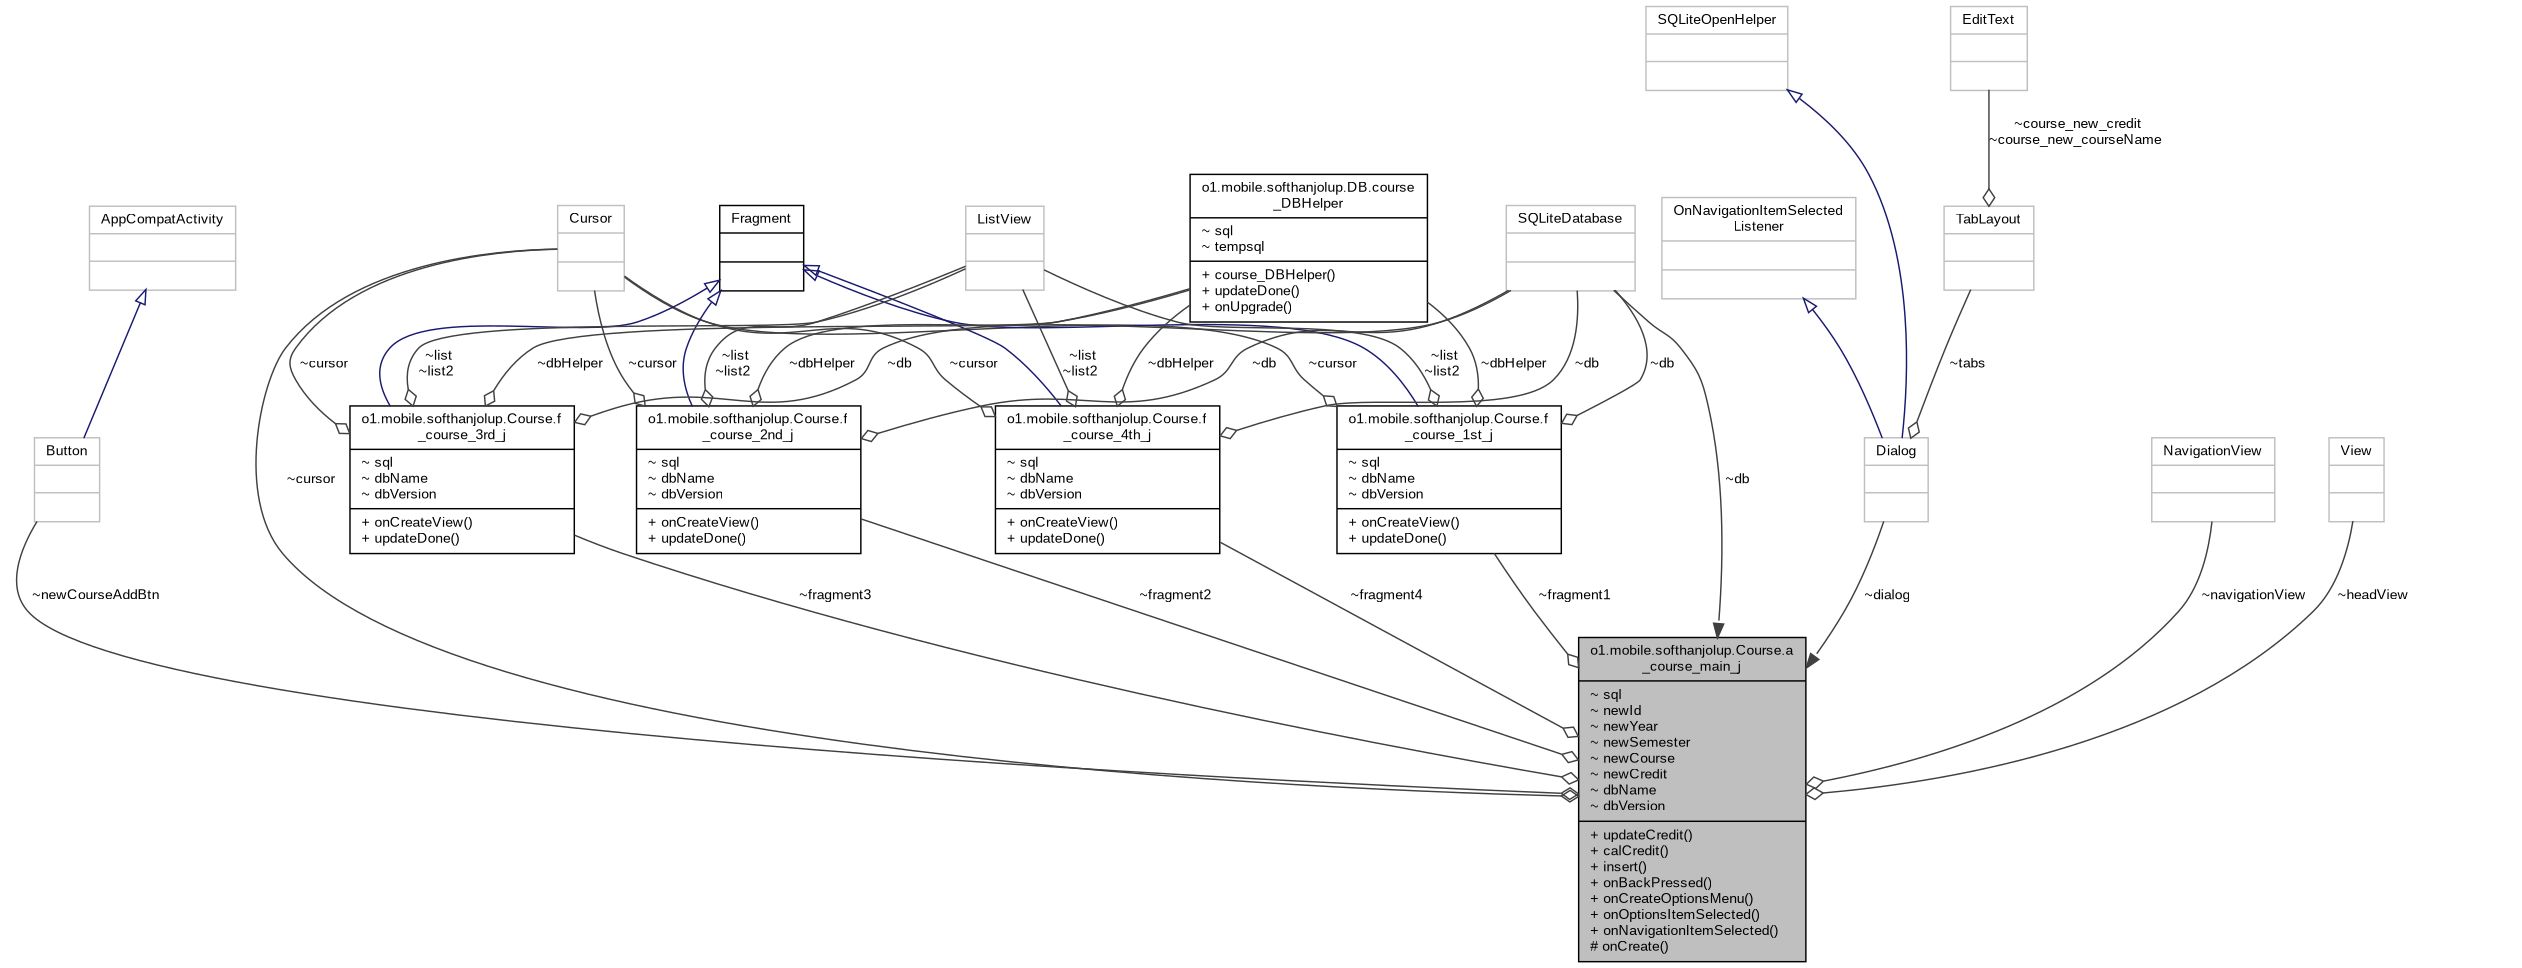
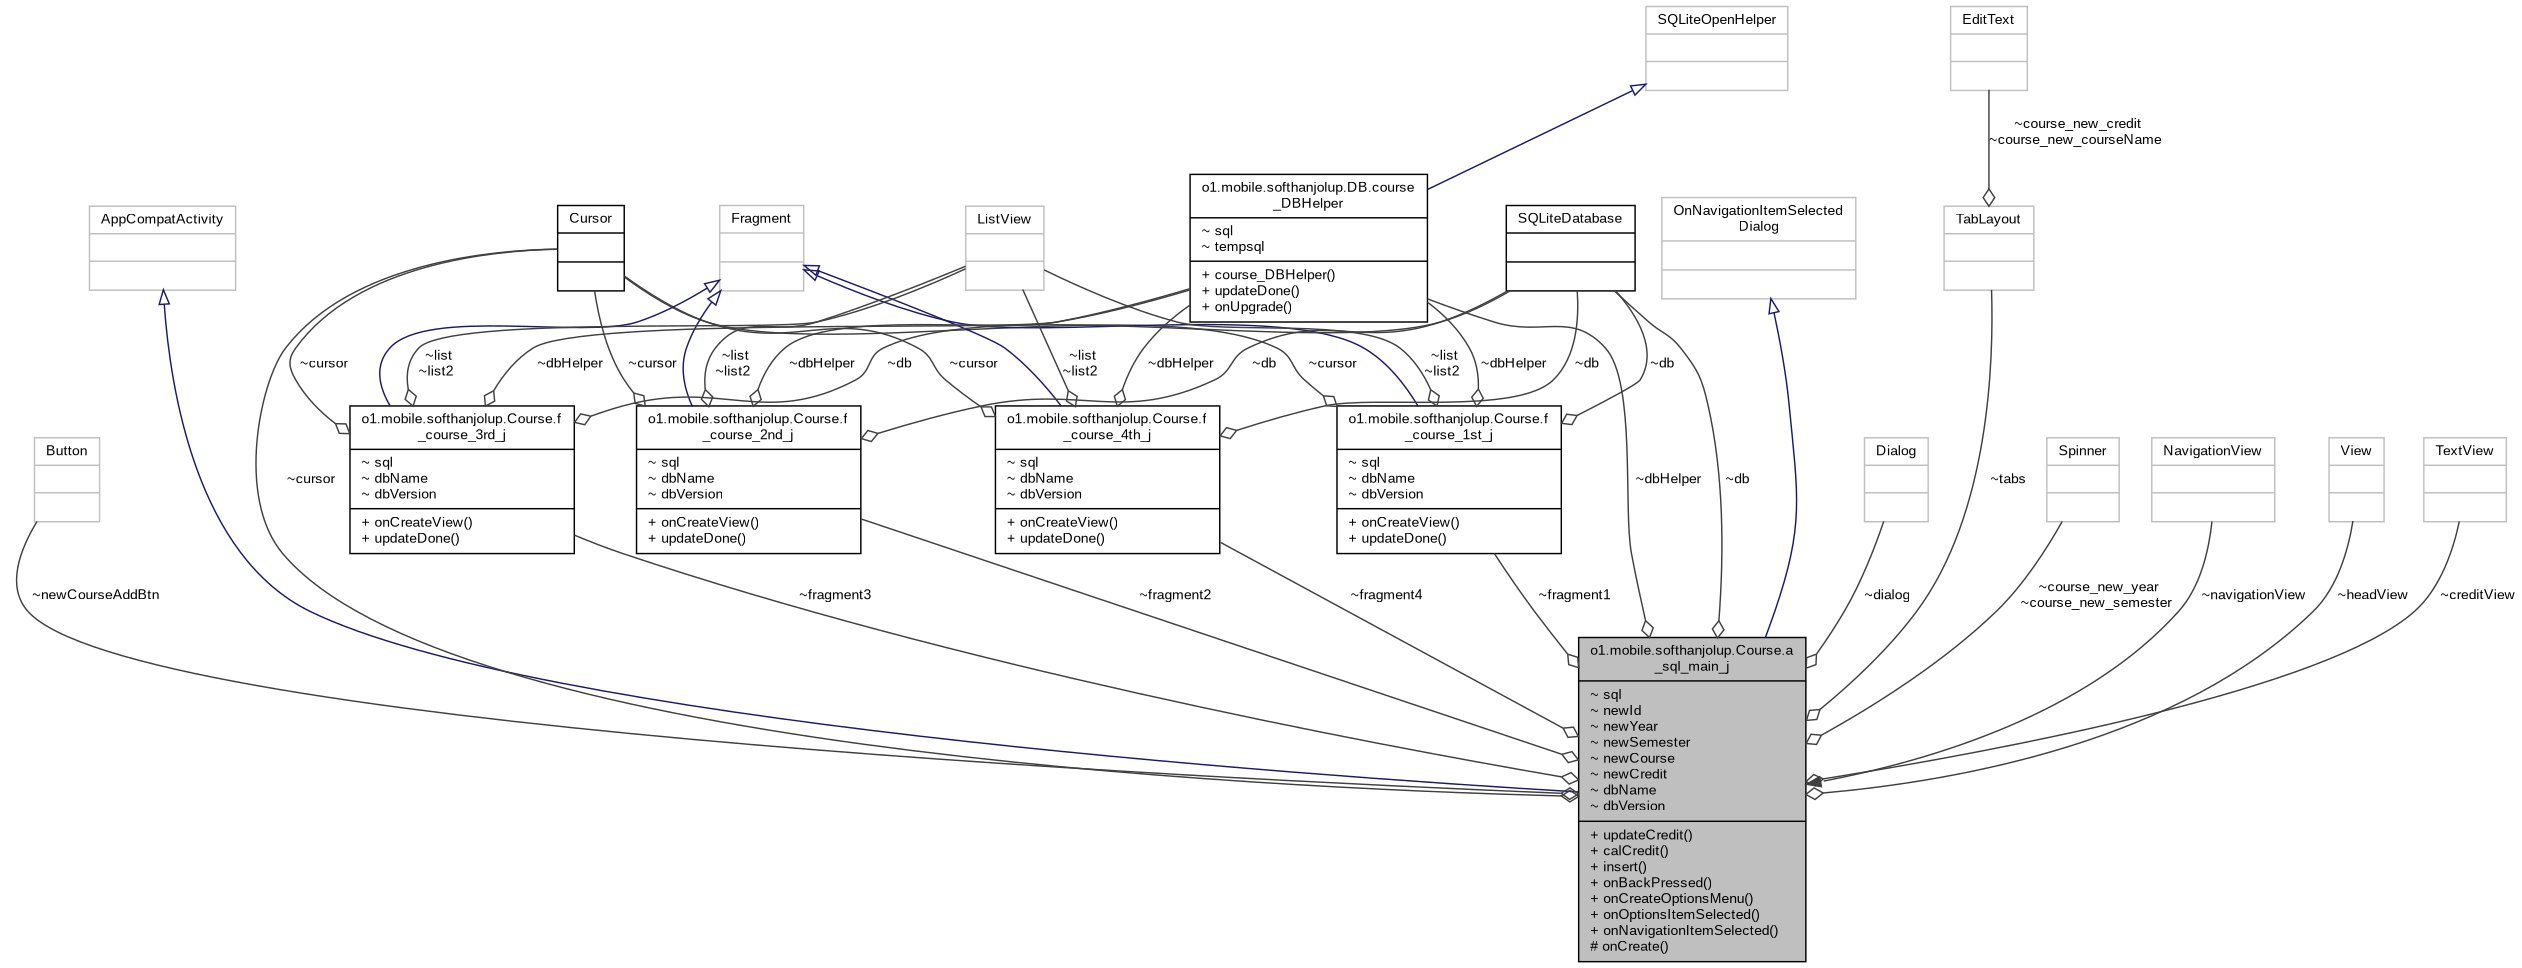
(1759, 226) -> (1759, 226)
(591, 248) -> (591, 248)
(762, 248) -> (762, 248)
(1571, 248) -> (1571, 248)
(1896, 253) -> (1530, 140)
(1943, 355) -> (1961, 524)
(112, 371) -> (762, 716)
(1853, 371) -> (1796, 477)
none -> (1619, 378)
(1714, 436) -> (1714, 436)
none -> (2083, 480)
none -> (2465, 480)
(1856, 590) -> (1856, 590)
(1692, 666) -> (1692, 666)
(2058, 702) -> (2058, 702)
